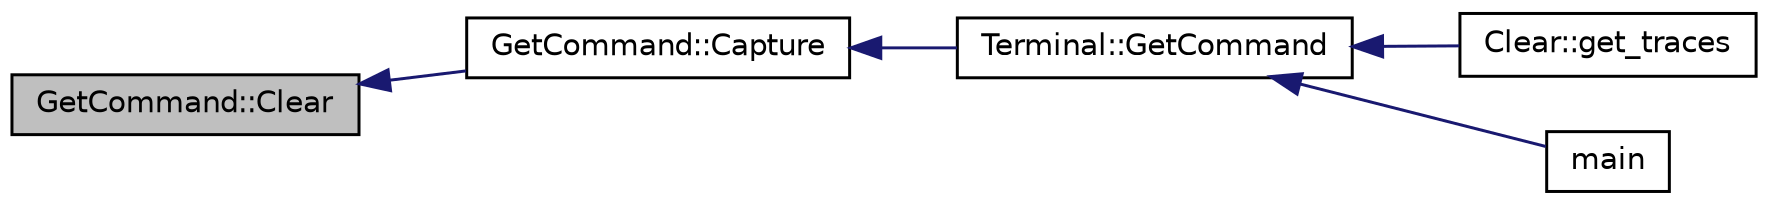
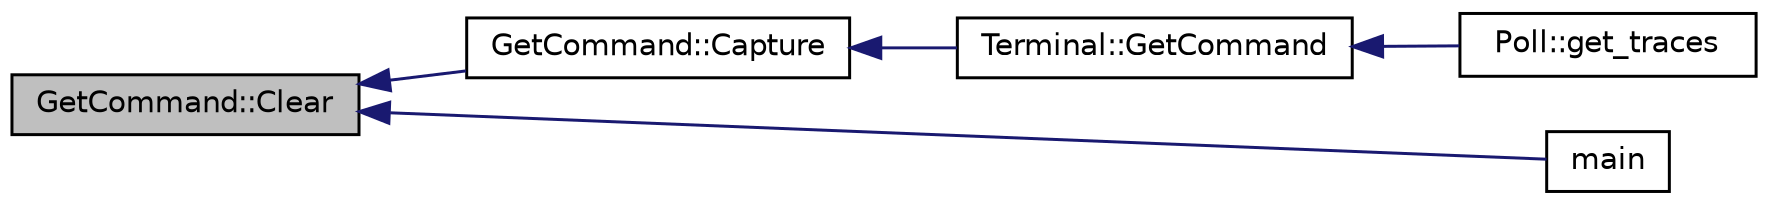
(1608, 45) -> (1608, 45)
(1423, 115) -> (968, 136)
